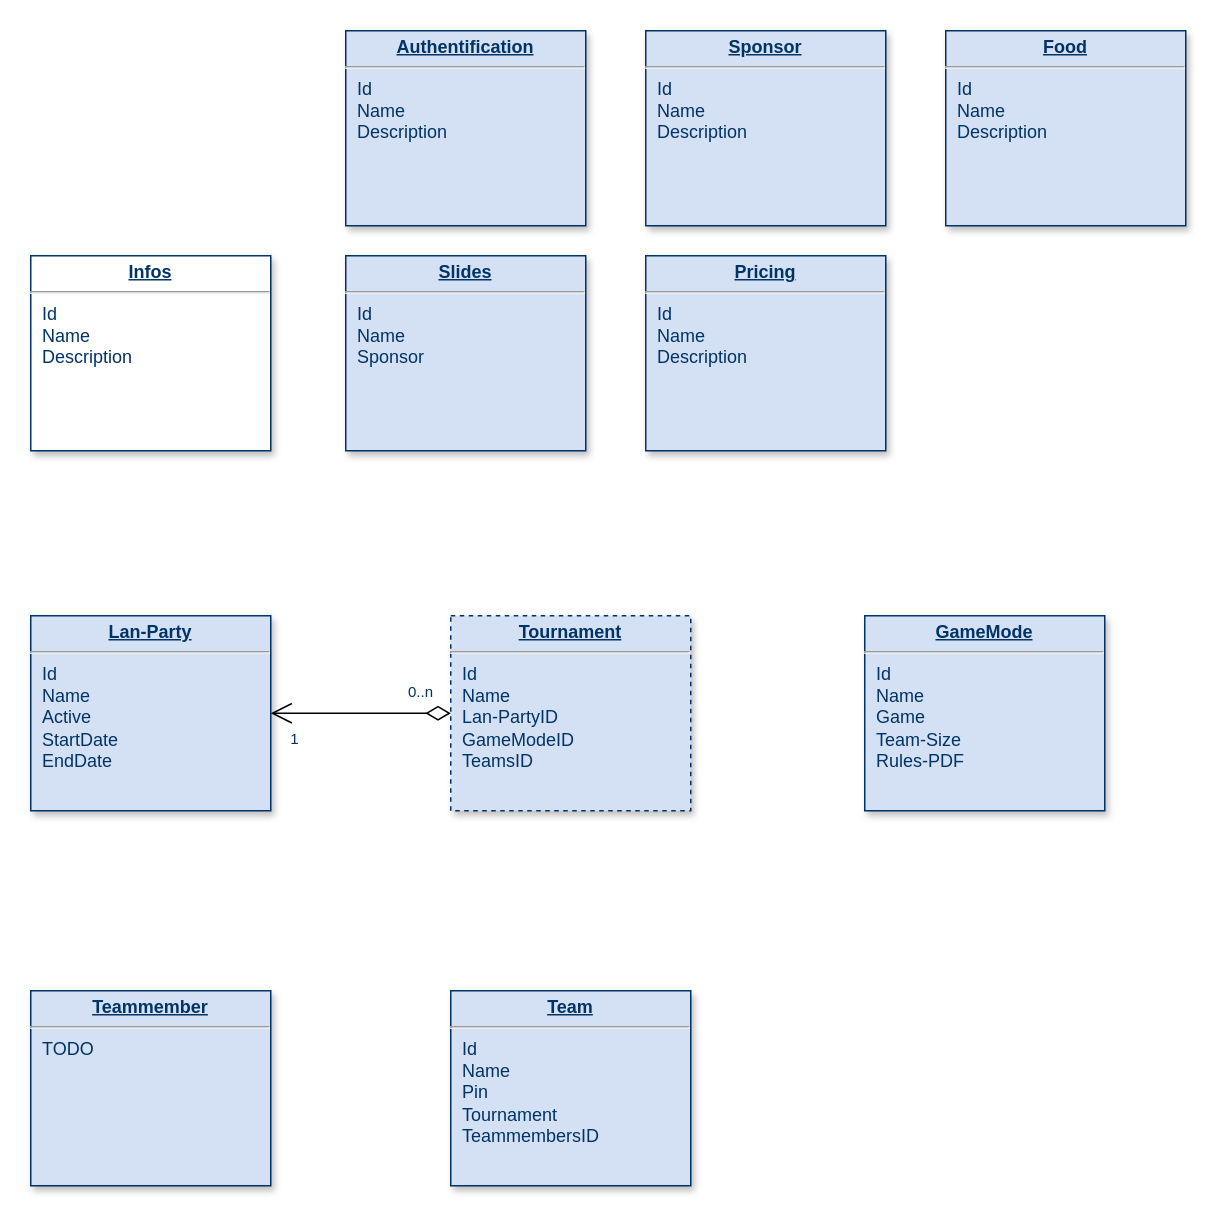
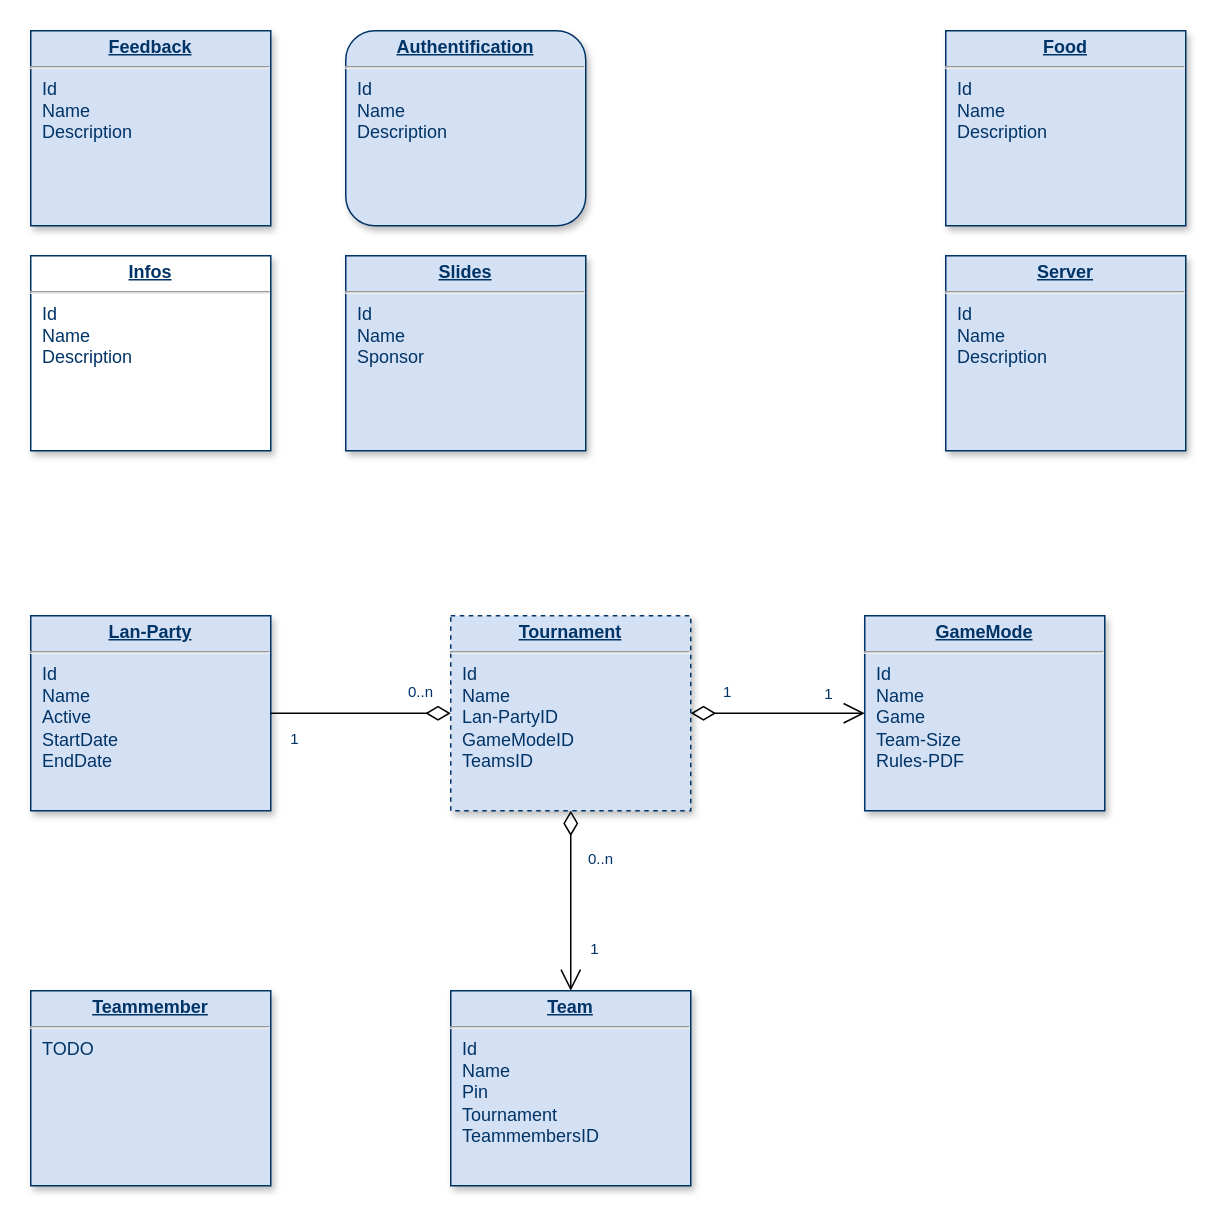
none -> (151, 128)
(466, 128) -> (466, 128)
(766, 128) -> none
(766, 353) -> none
none -> (1066, 353)
(277, 713) -> (276, 713)
none -> (788, 713)
none -> (571, 911)
